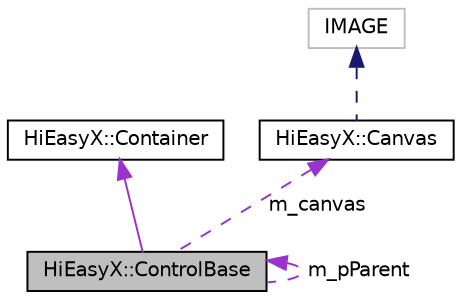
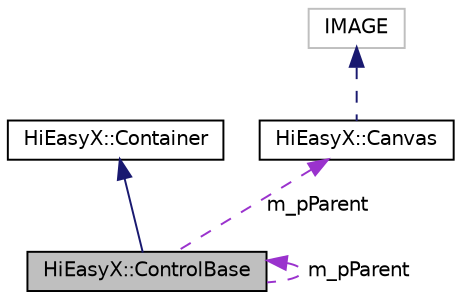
(315, 206) -> (315, 206)
(134, 216) -> (134, 216)
